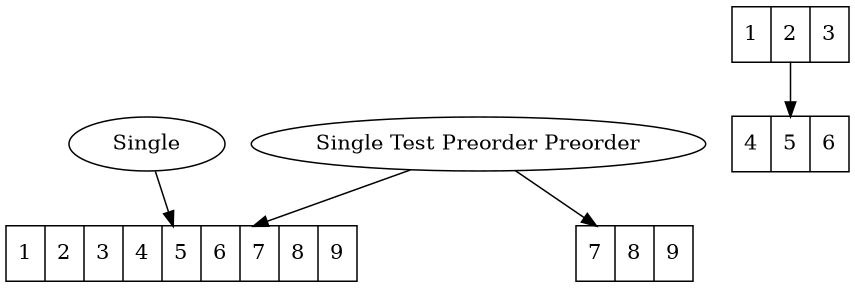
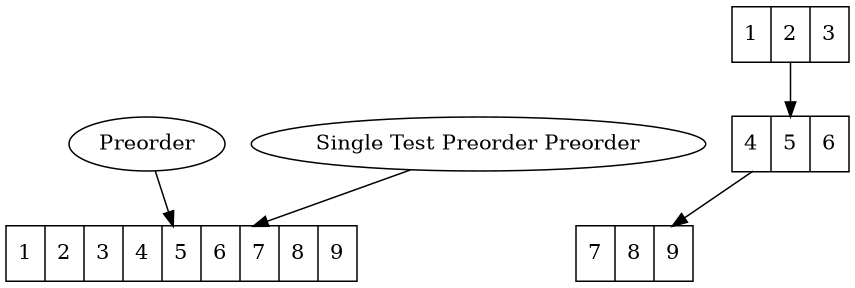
(147, 144) -> (147, 144)
(550, 194) -> (719, 194)
